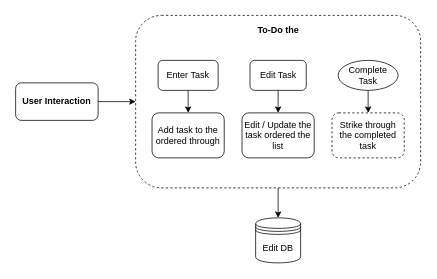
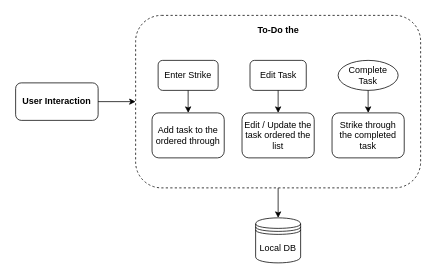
(188, 75) -> (188, 75)
(368, 135) -> (368, 135)
(278, 248) -> (278, 248)
